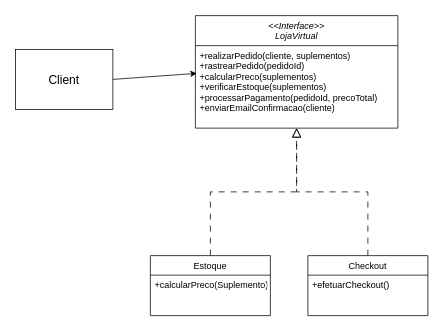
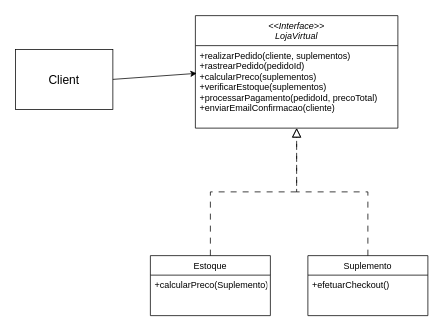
(368, 266) -> (368, 266)
